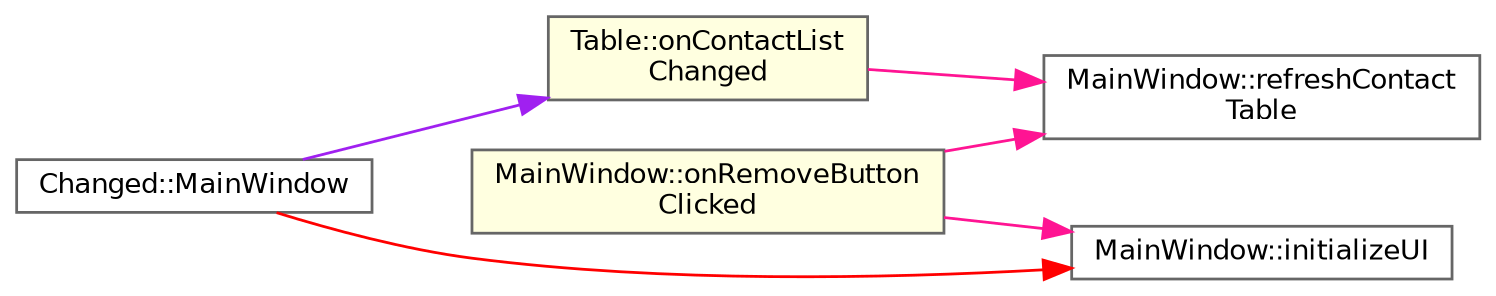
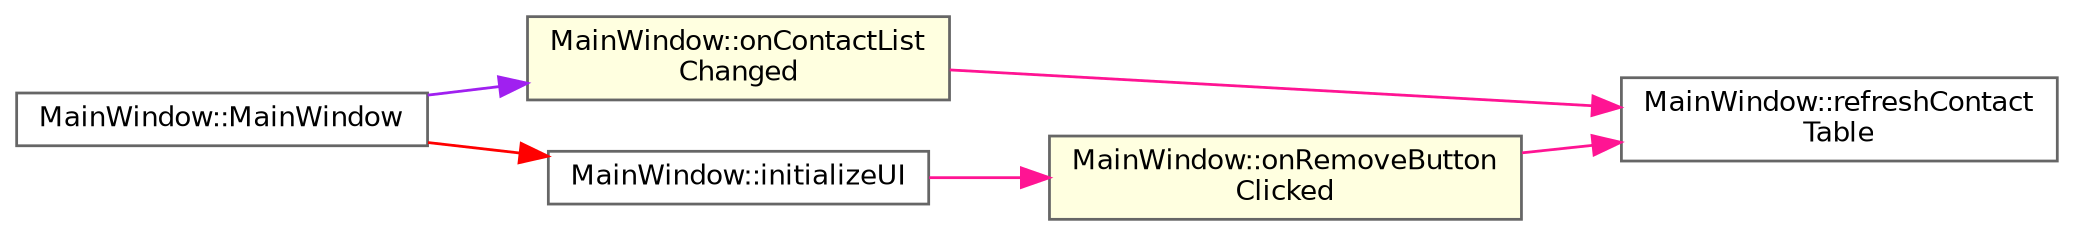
(708, 58) -> (739, 58)
(194, 186) -> (222, 119)
(993, 223) -> (975, 178)
